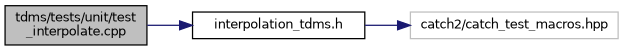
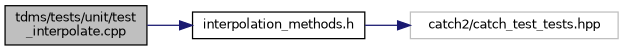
(279, 25) -> (279, 25)
(514, 25) -> (514, 25)
